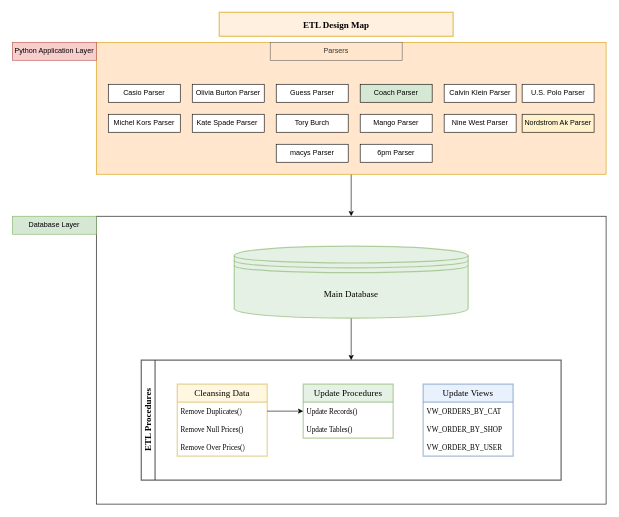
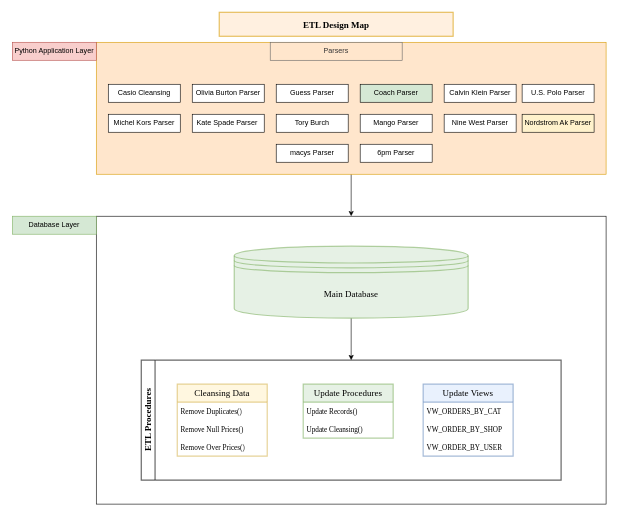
(144, 93) -> (144, 93)
(297, 411) -> none
(342, 429) -> (349, 429)
